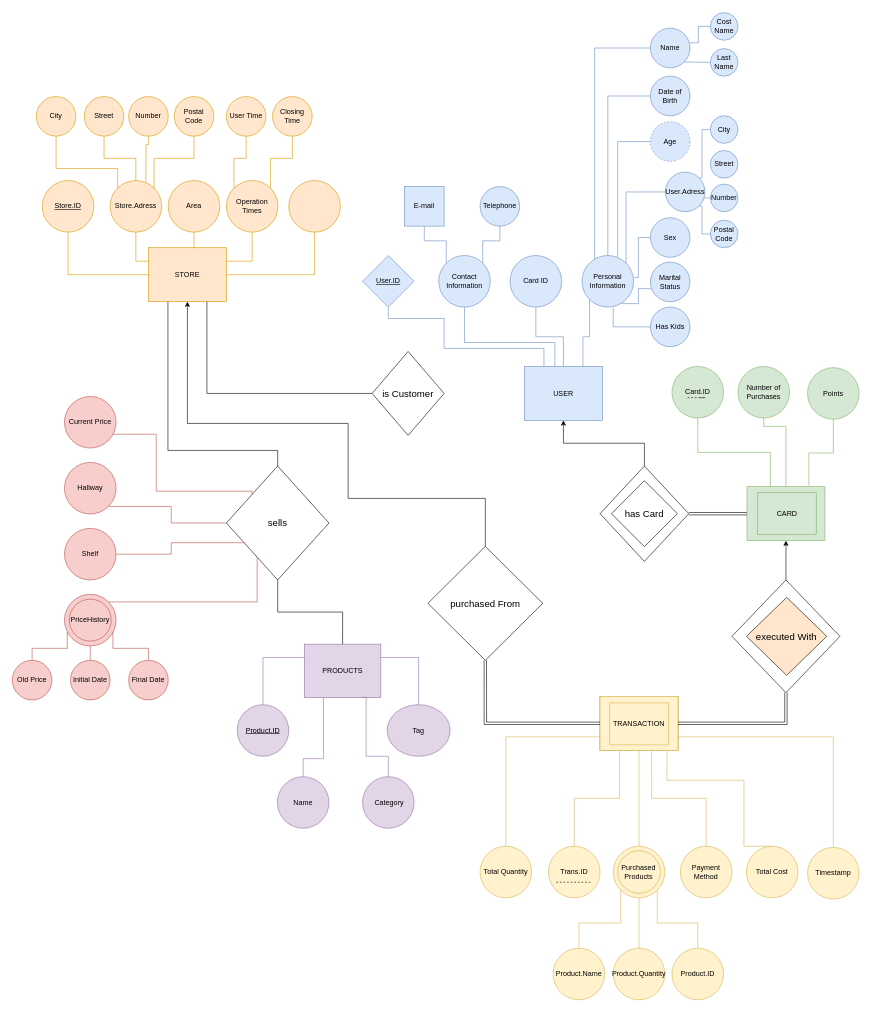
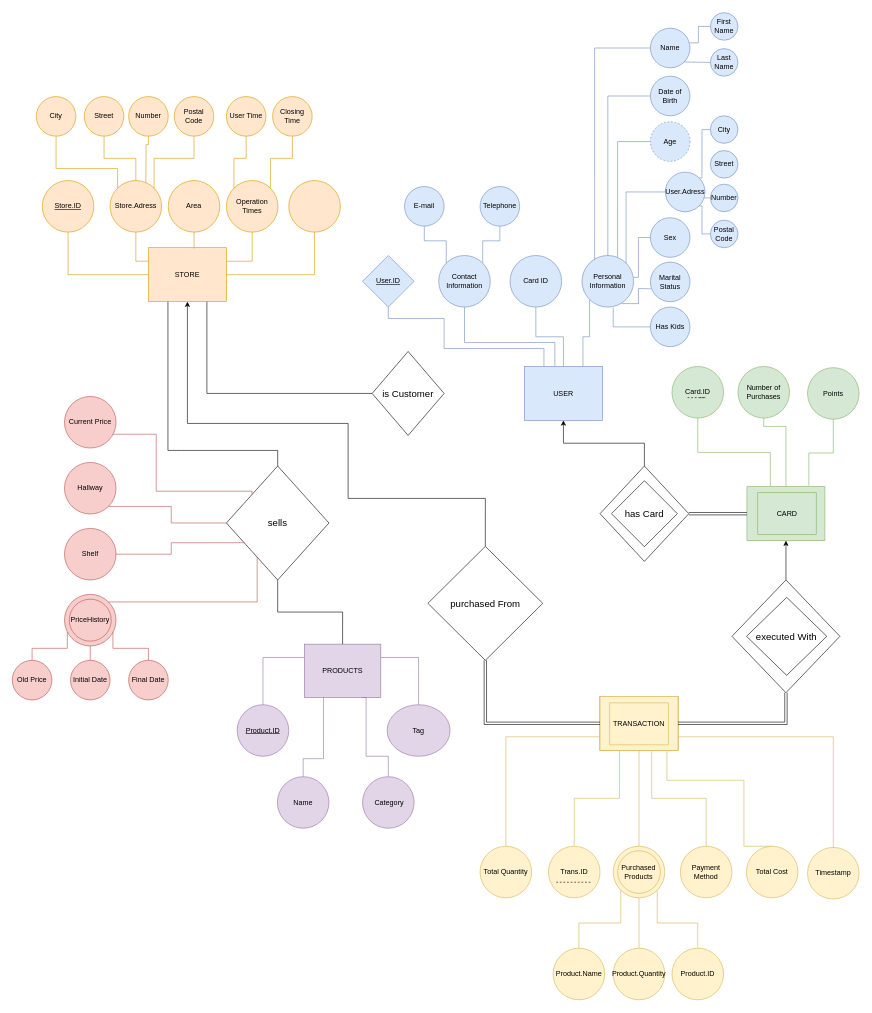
(725, 26) -> (725, 26)
(425, 206) -> (425, 206)
(787, 636) -> (787, 636)
